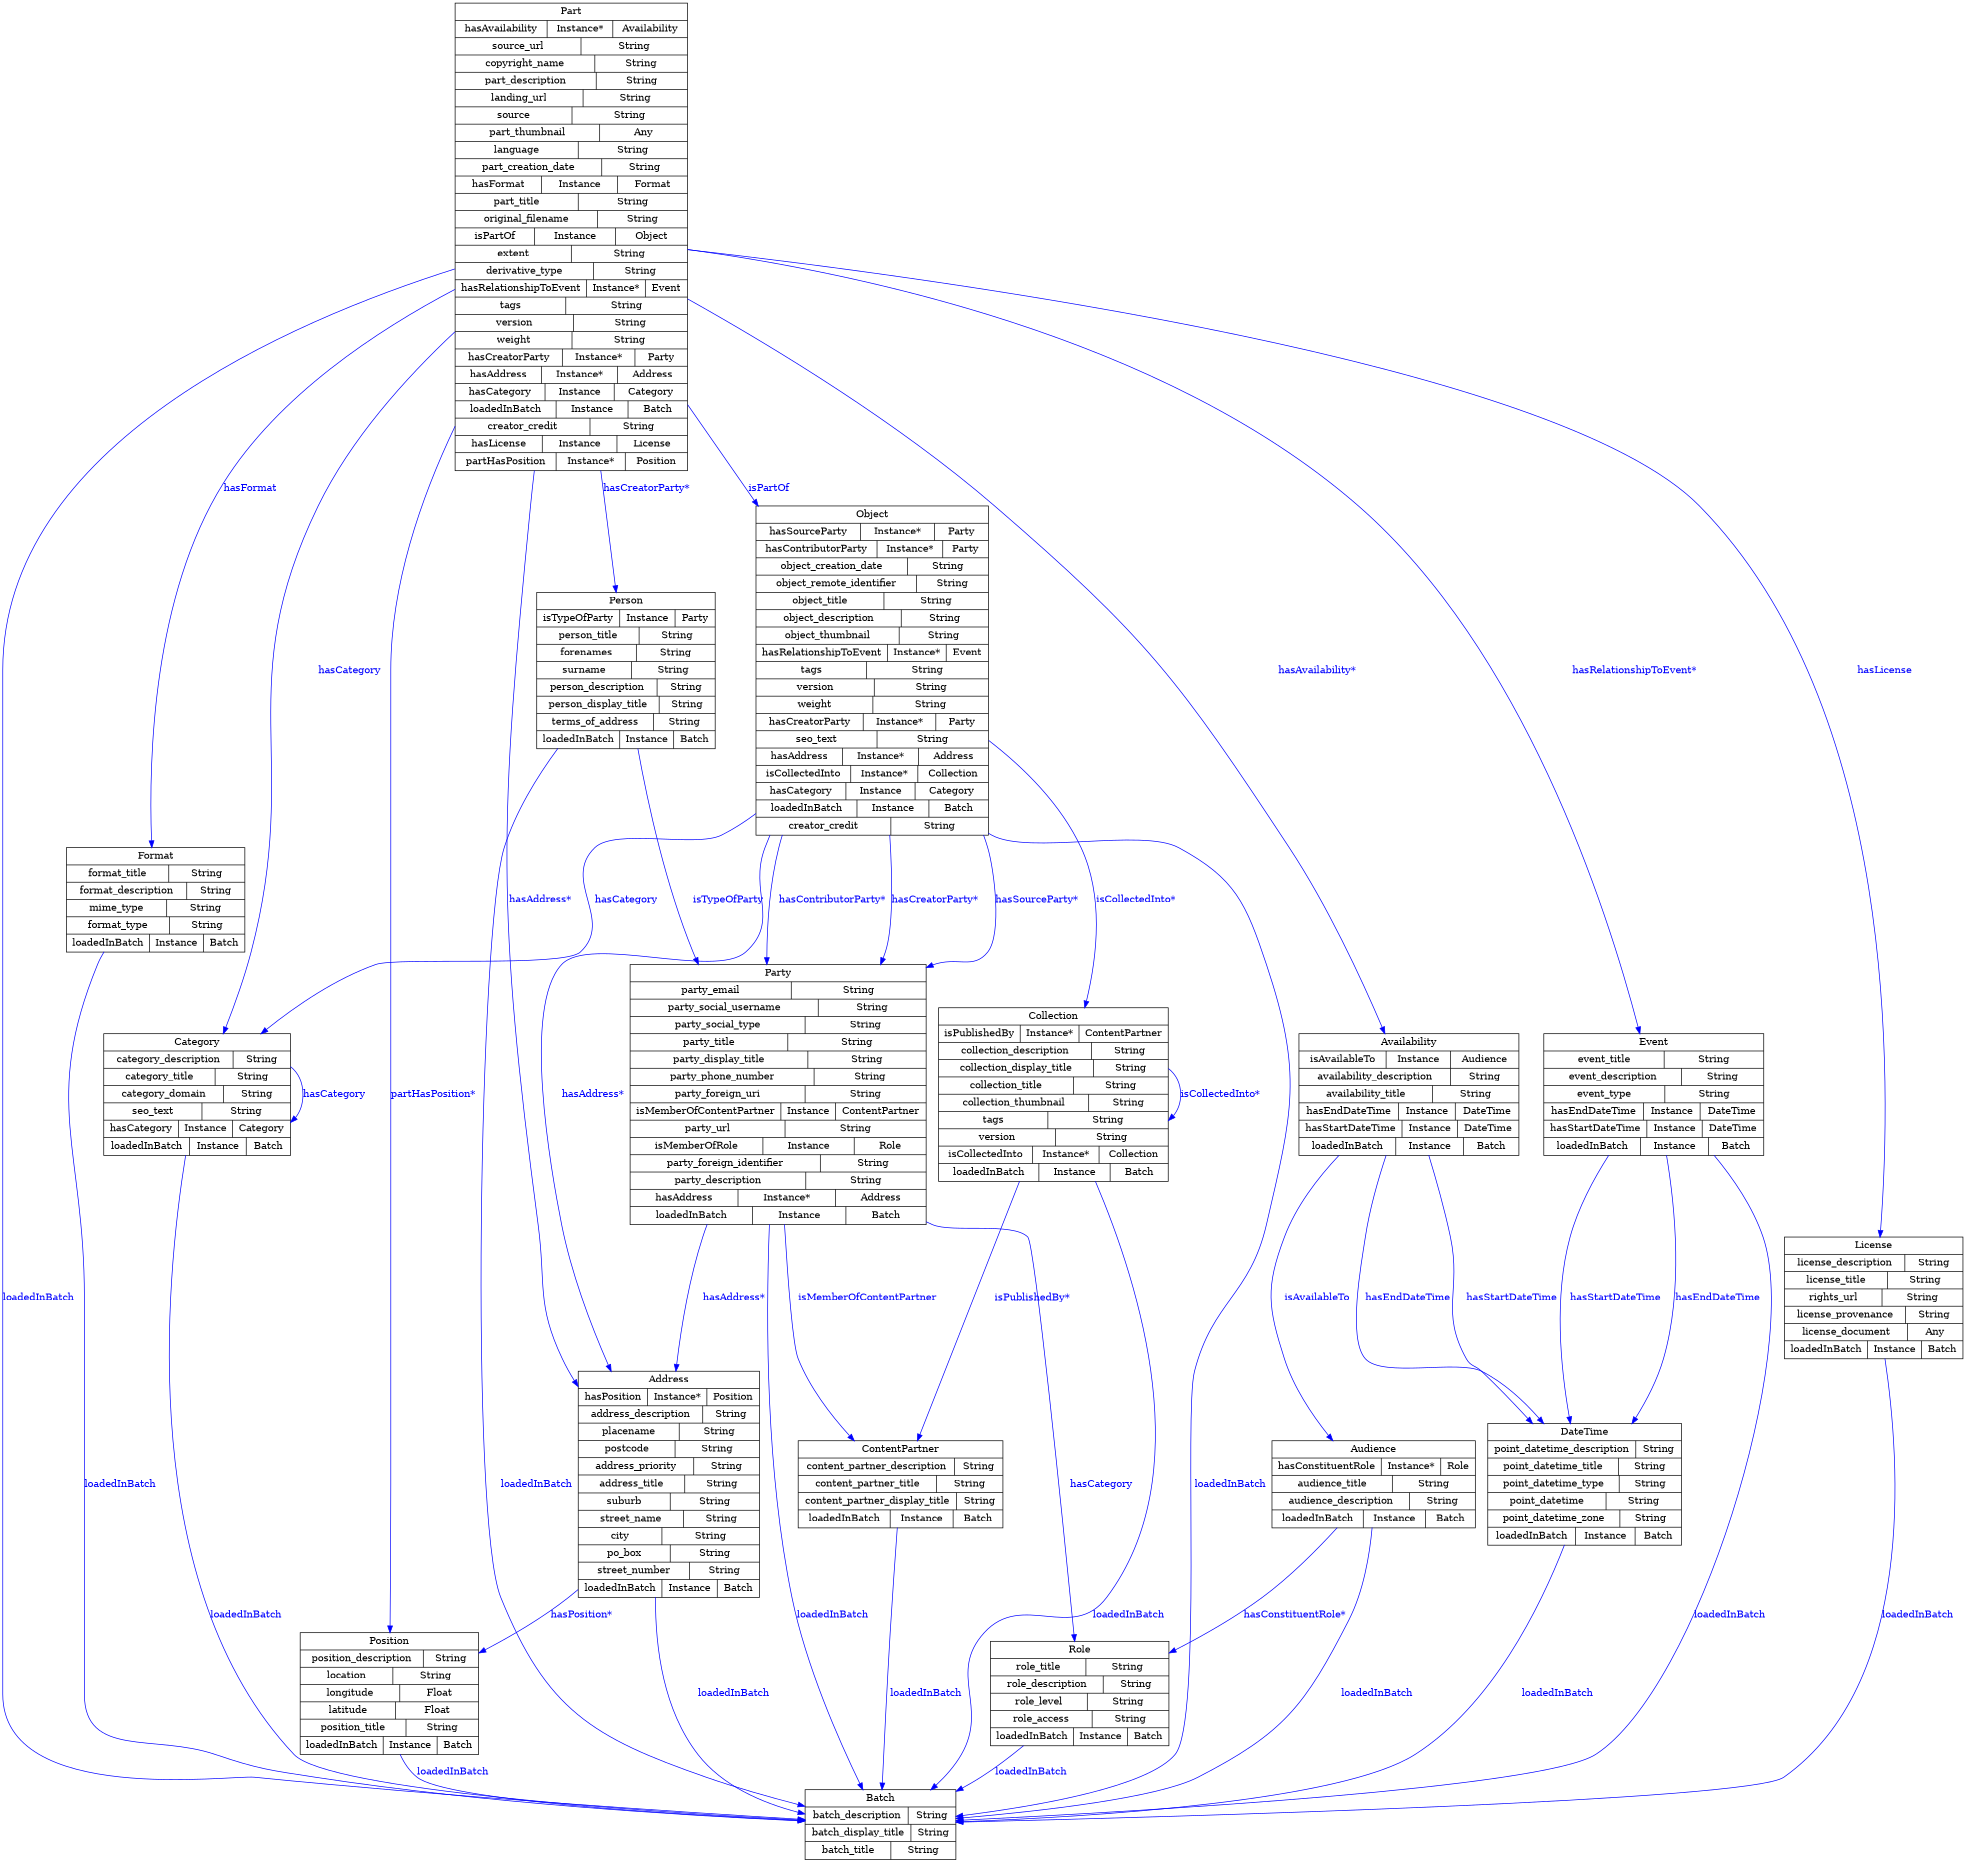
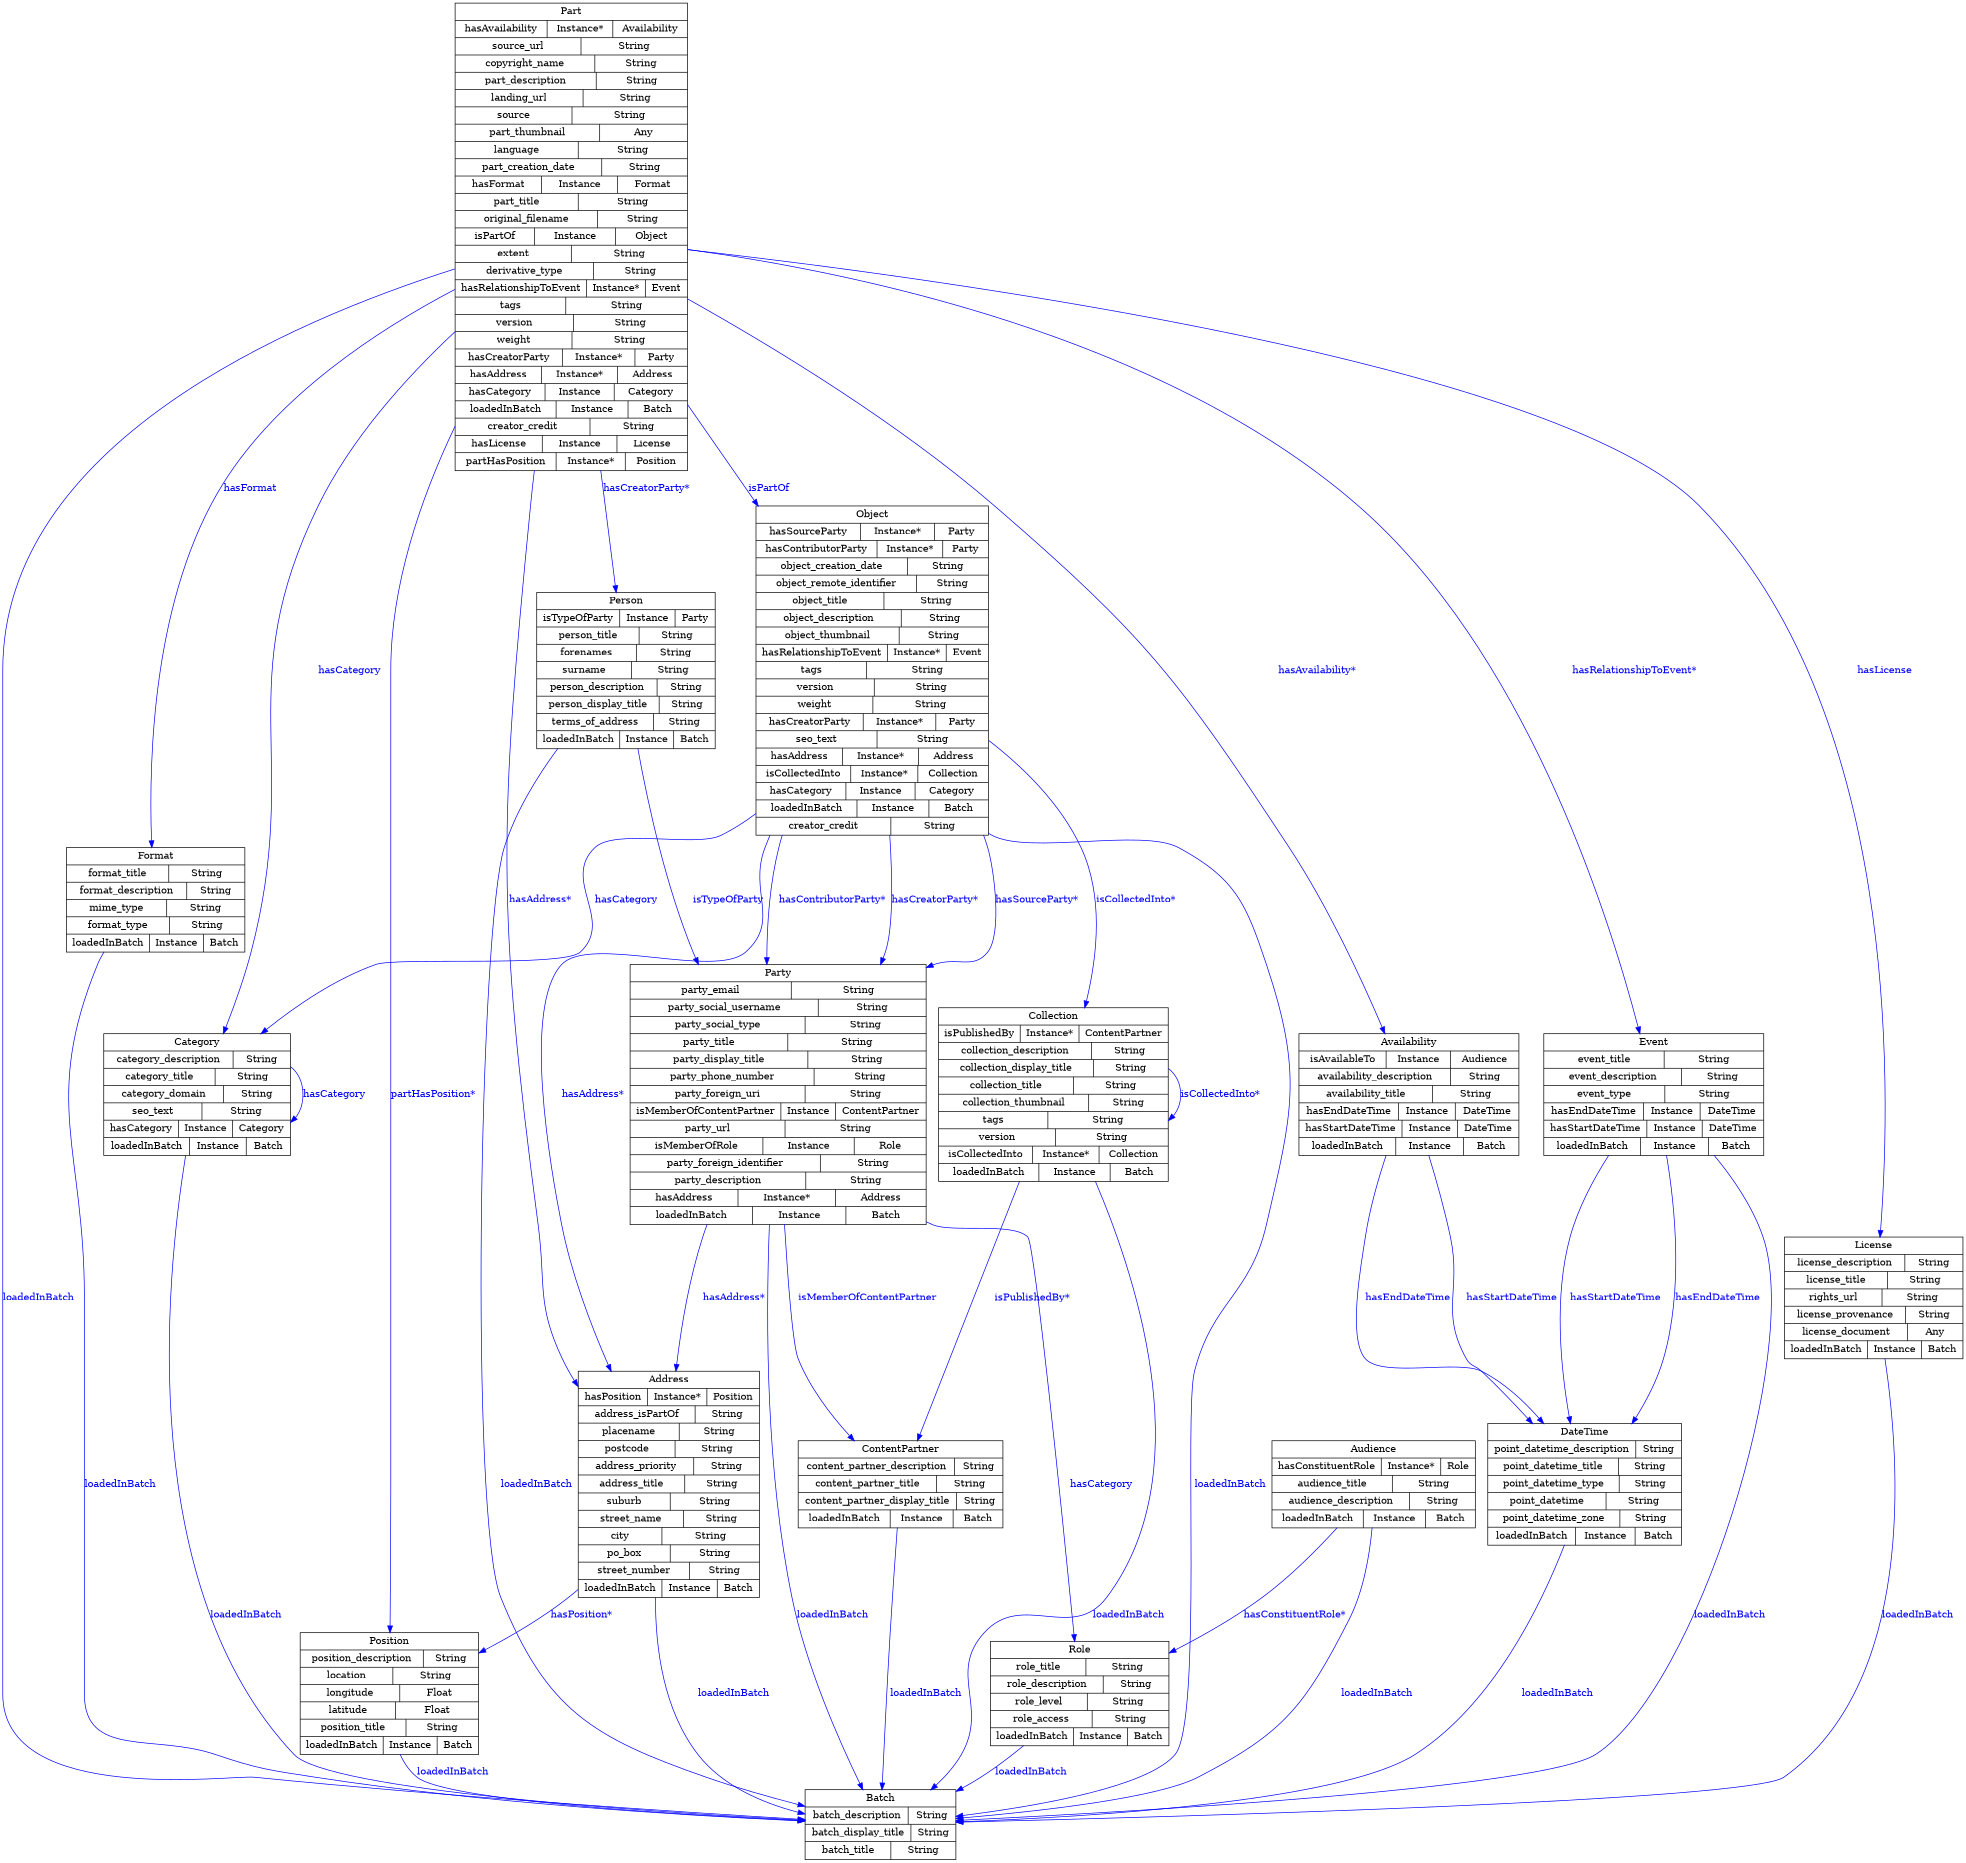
(1271, 1293) -> none
(640, 1414) -> (637, 1414)
